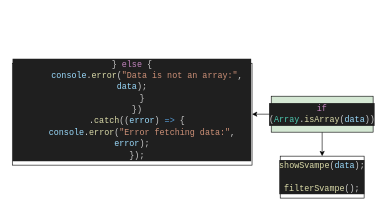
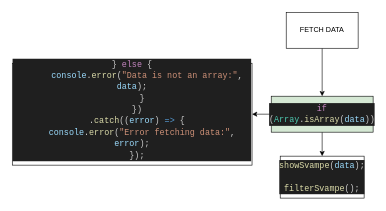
none -> (323, 30)
none -> (323, 90)
